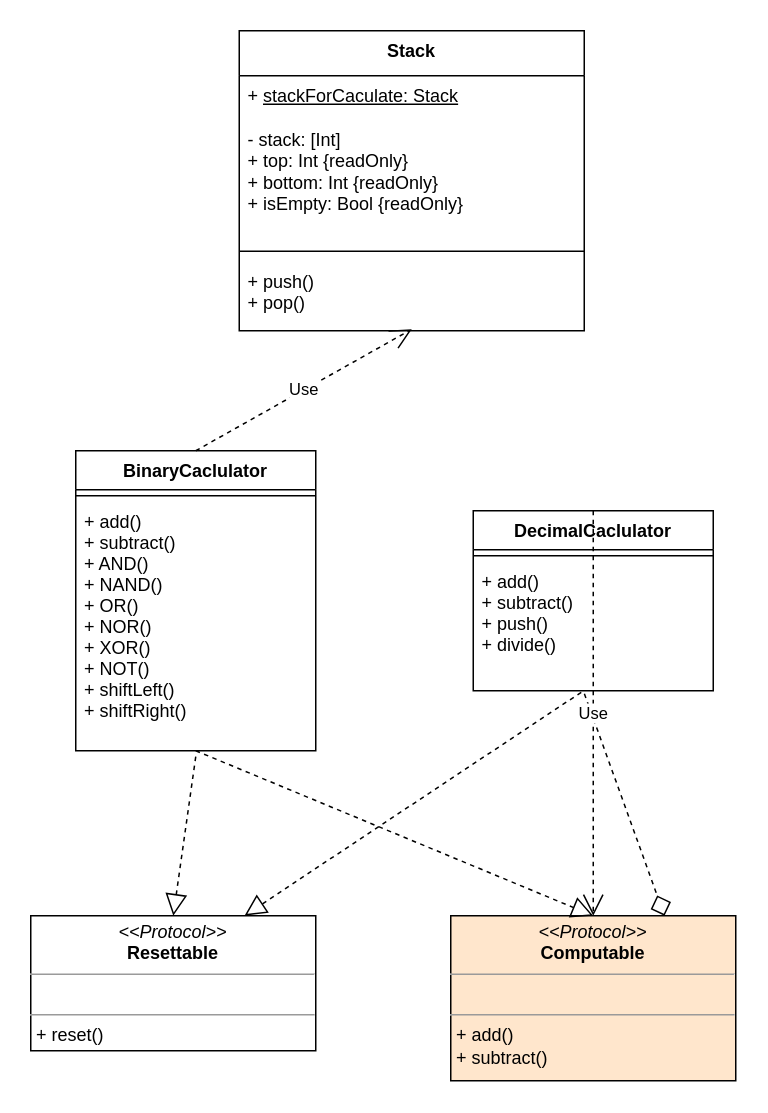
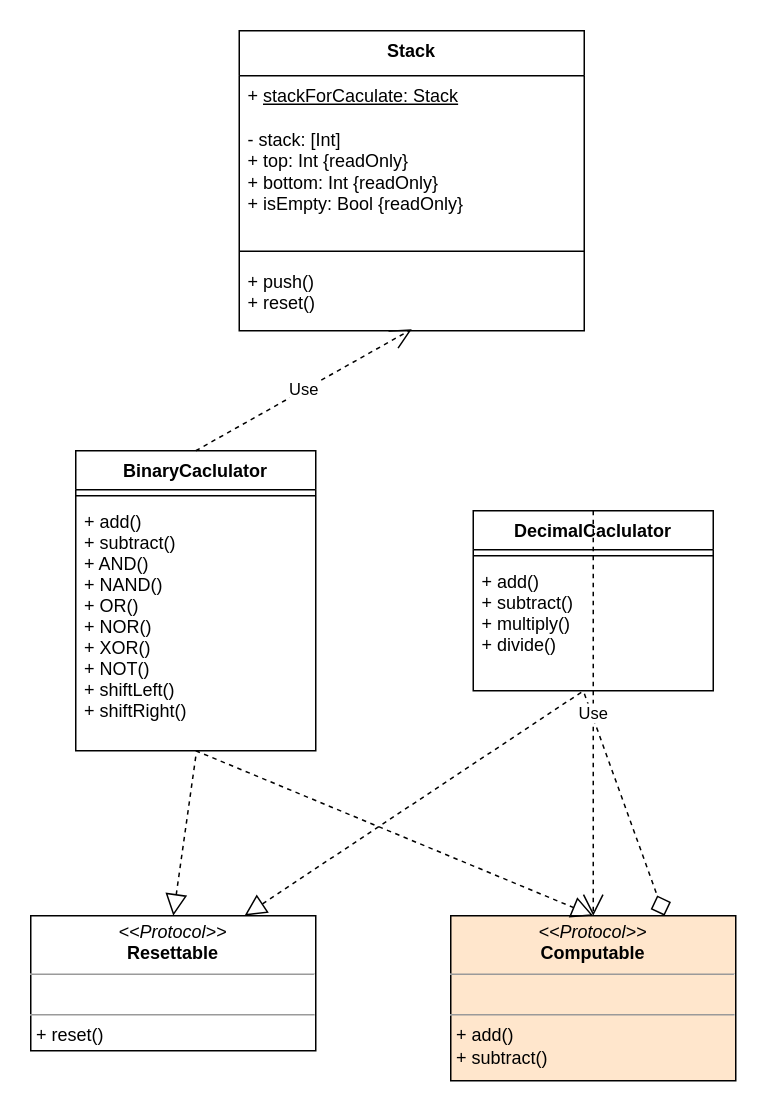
(285, 282) -> (285, 282)
(514, 582) -> (514, 582)
